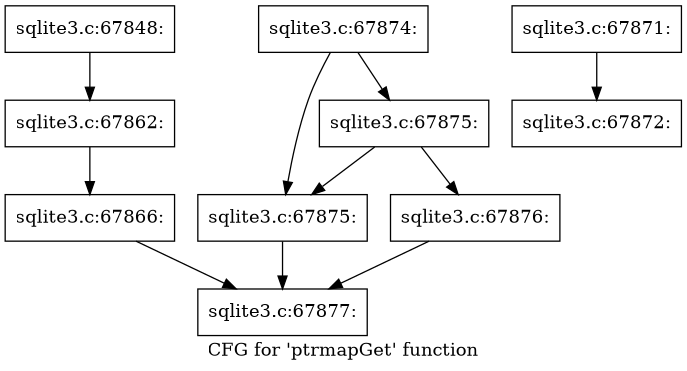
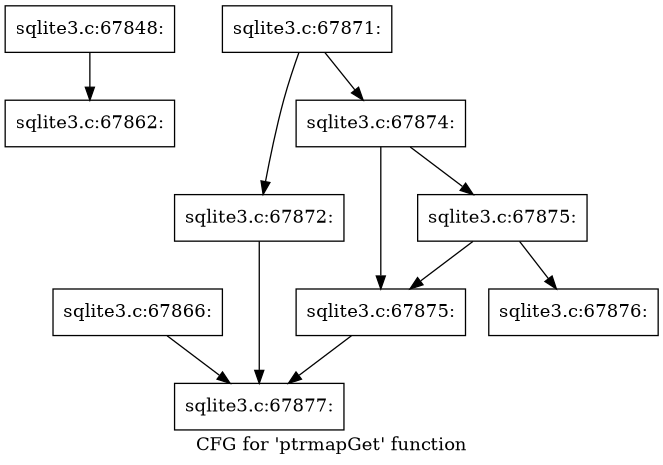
none -> (340, 71)
(90, 164) -> none
(385, 262) -> (259, 306)
